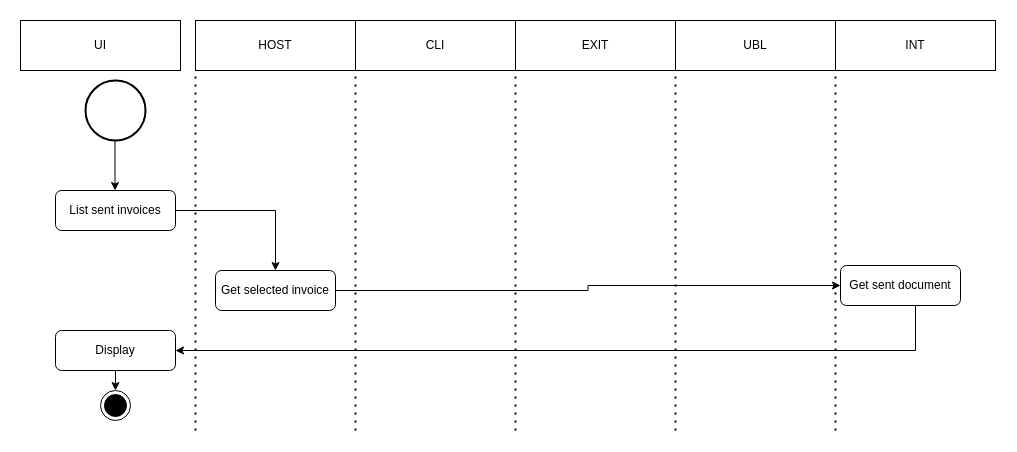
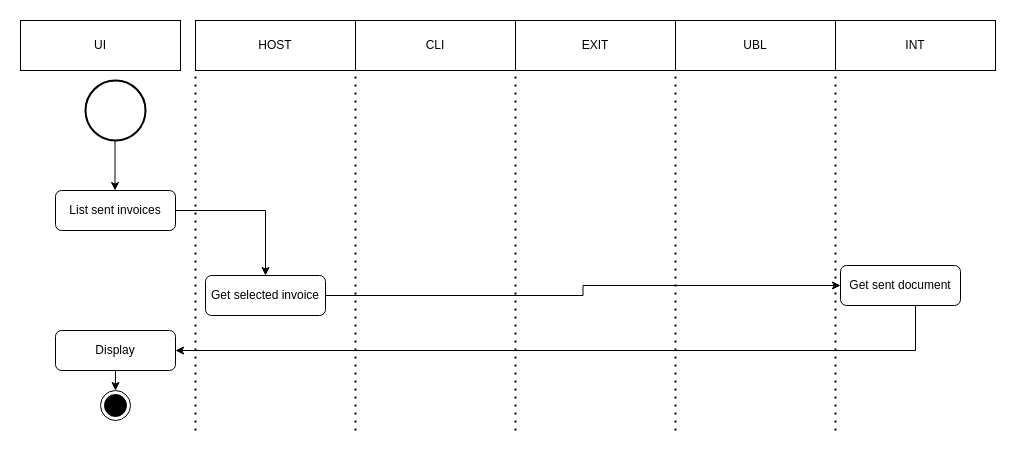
(276, 291) -> (266, 296)
